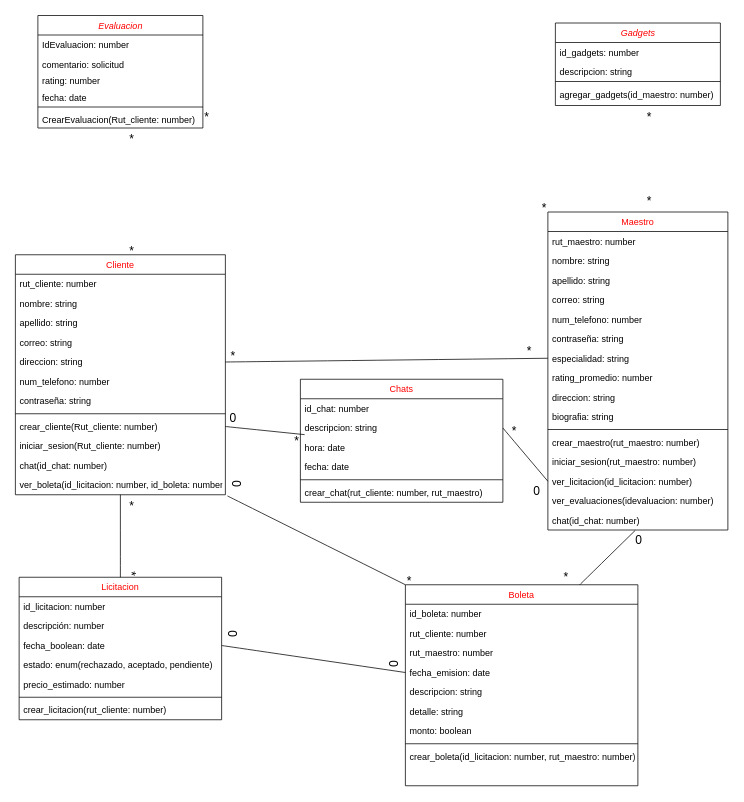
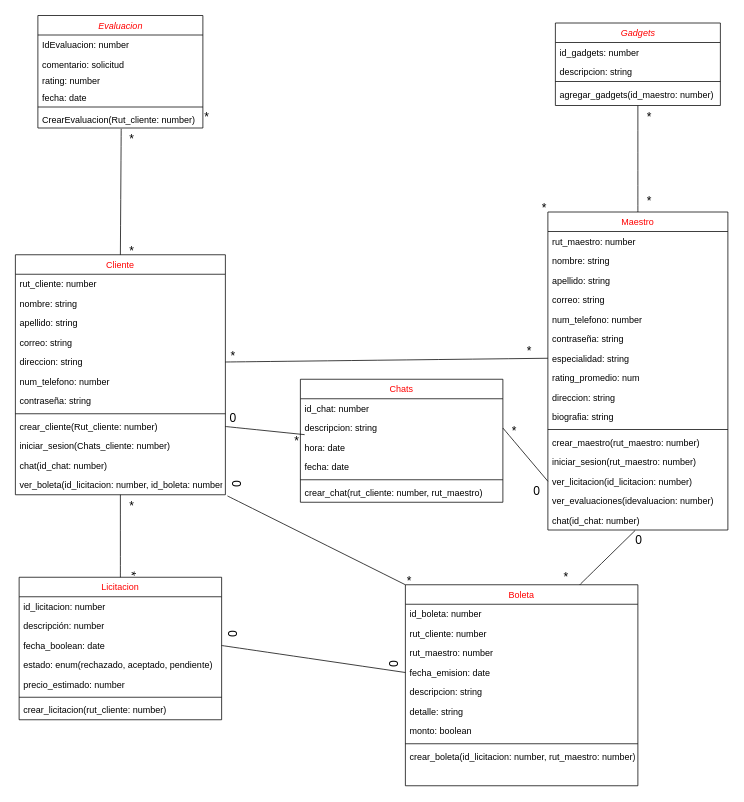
none -> (638, 159)
none -> (121, 192)
(605, 378) -> (598, 378)
(98, 446) -> (103, 446)
